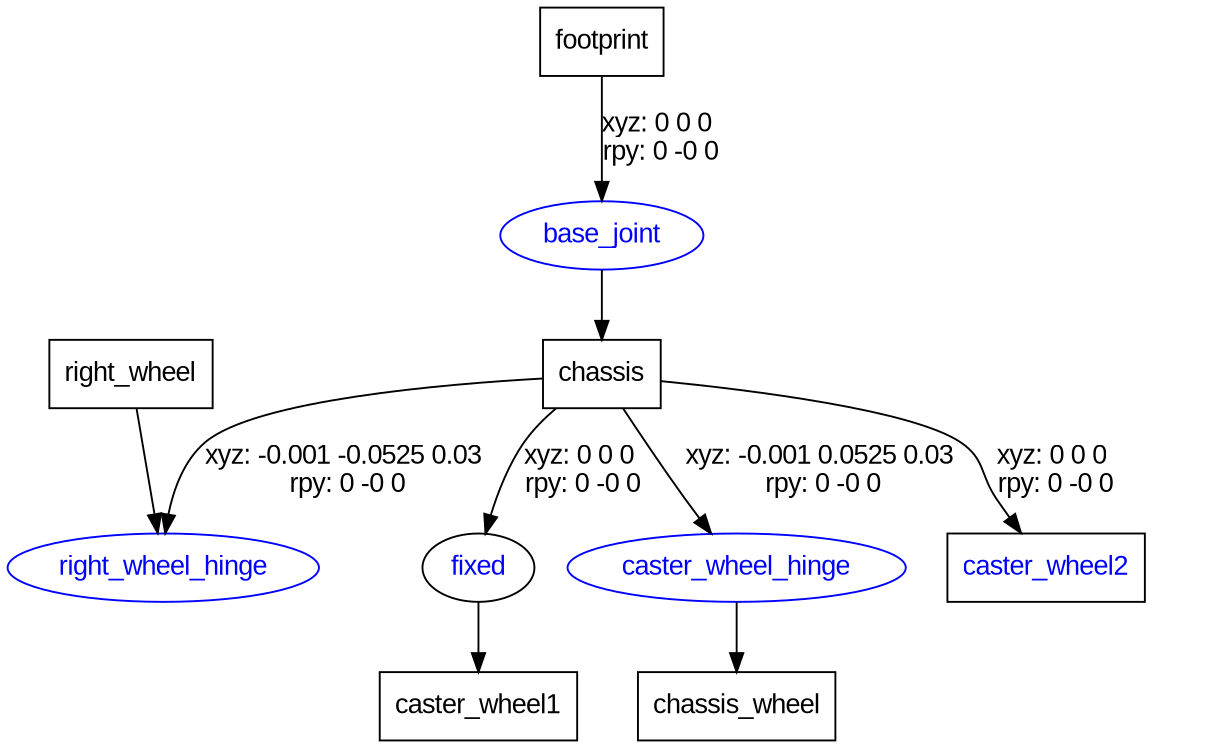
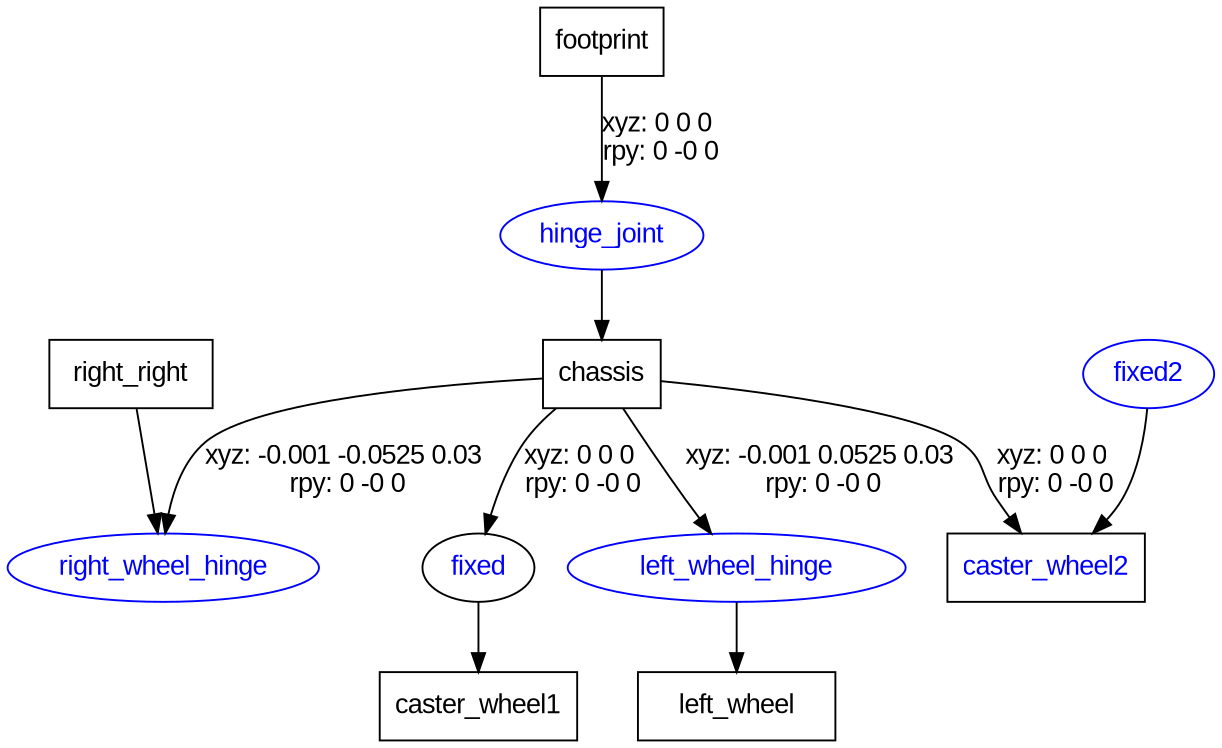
(602, 235) -> (602, 235)
(131, 374) -> (131, 374)
none -> (1149, 374)
(737, 568) -> (737, 568)
(737, 706) -> (737, 706)
